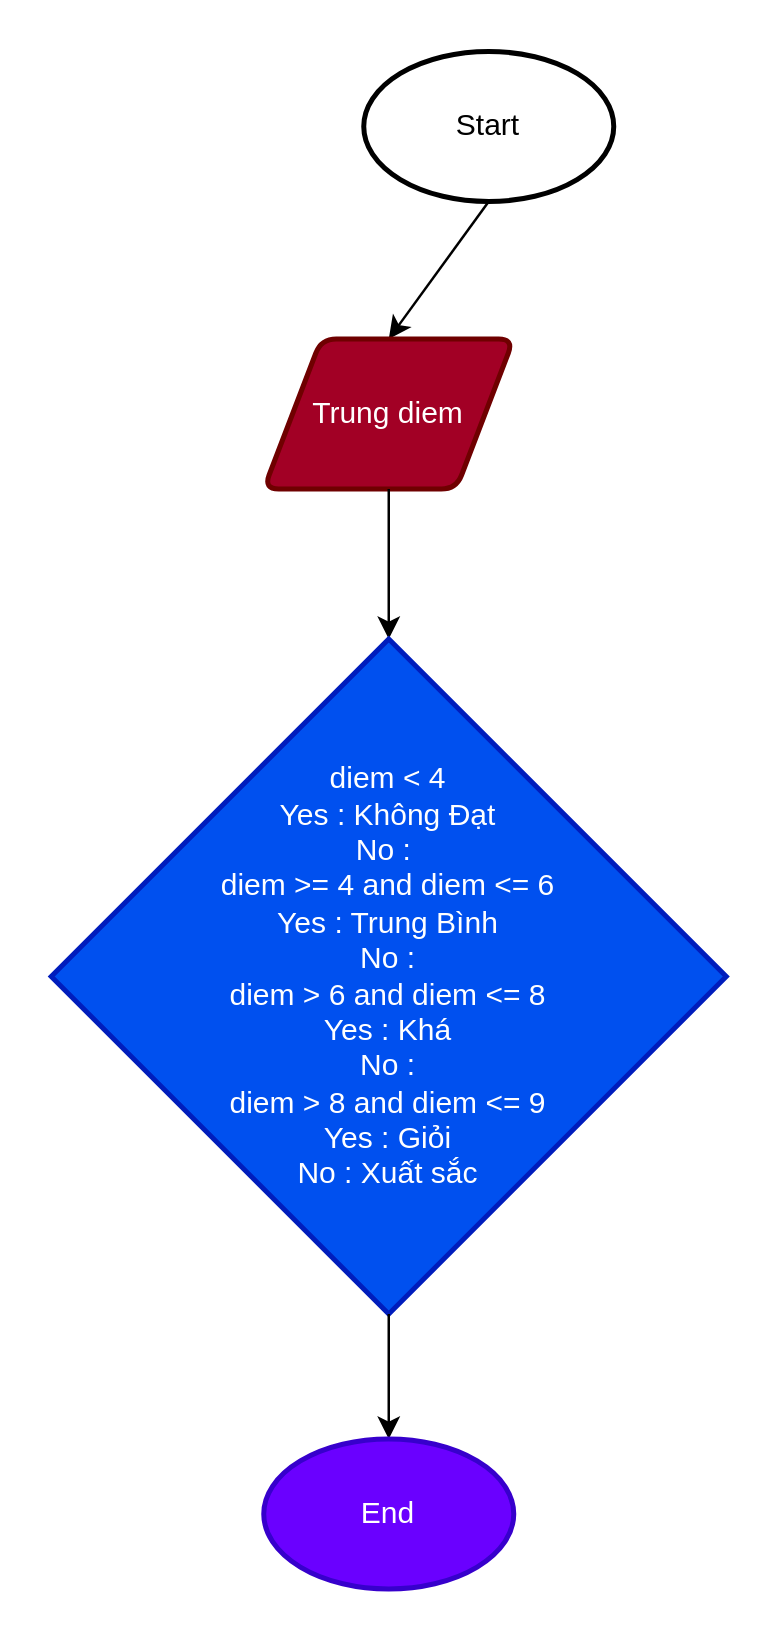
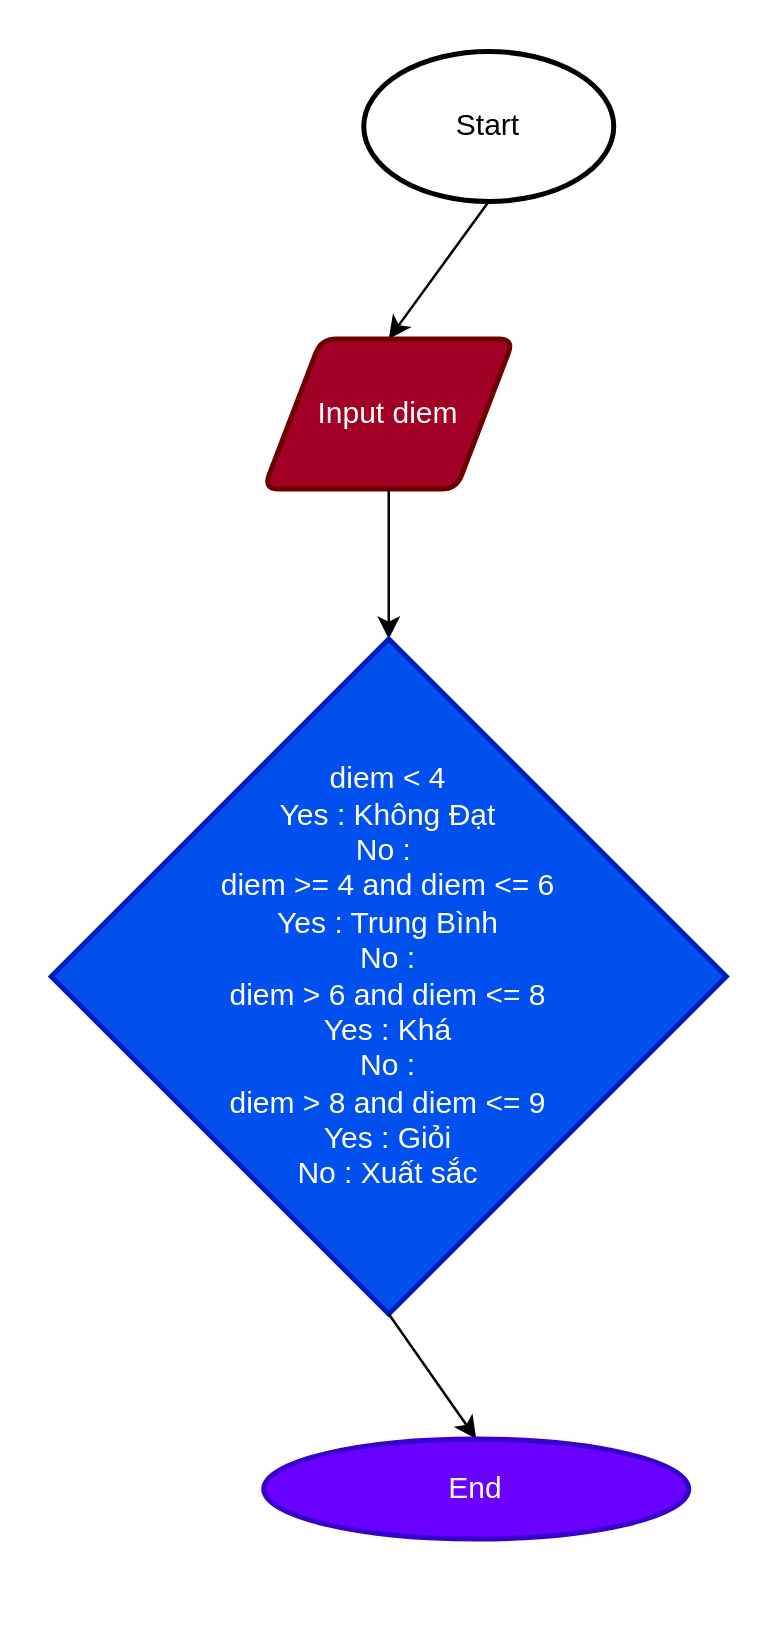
(389, 414) -> (389, 414)
(389, 1514) -> (476, 1489)
